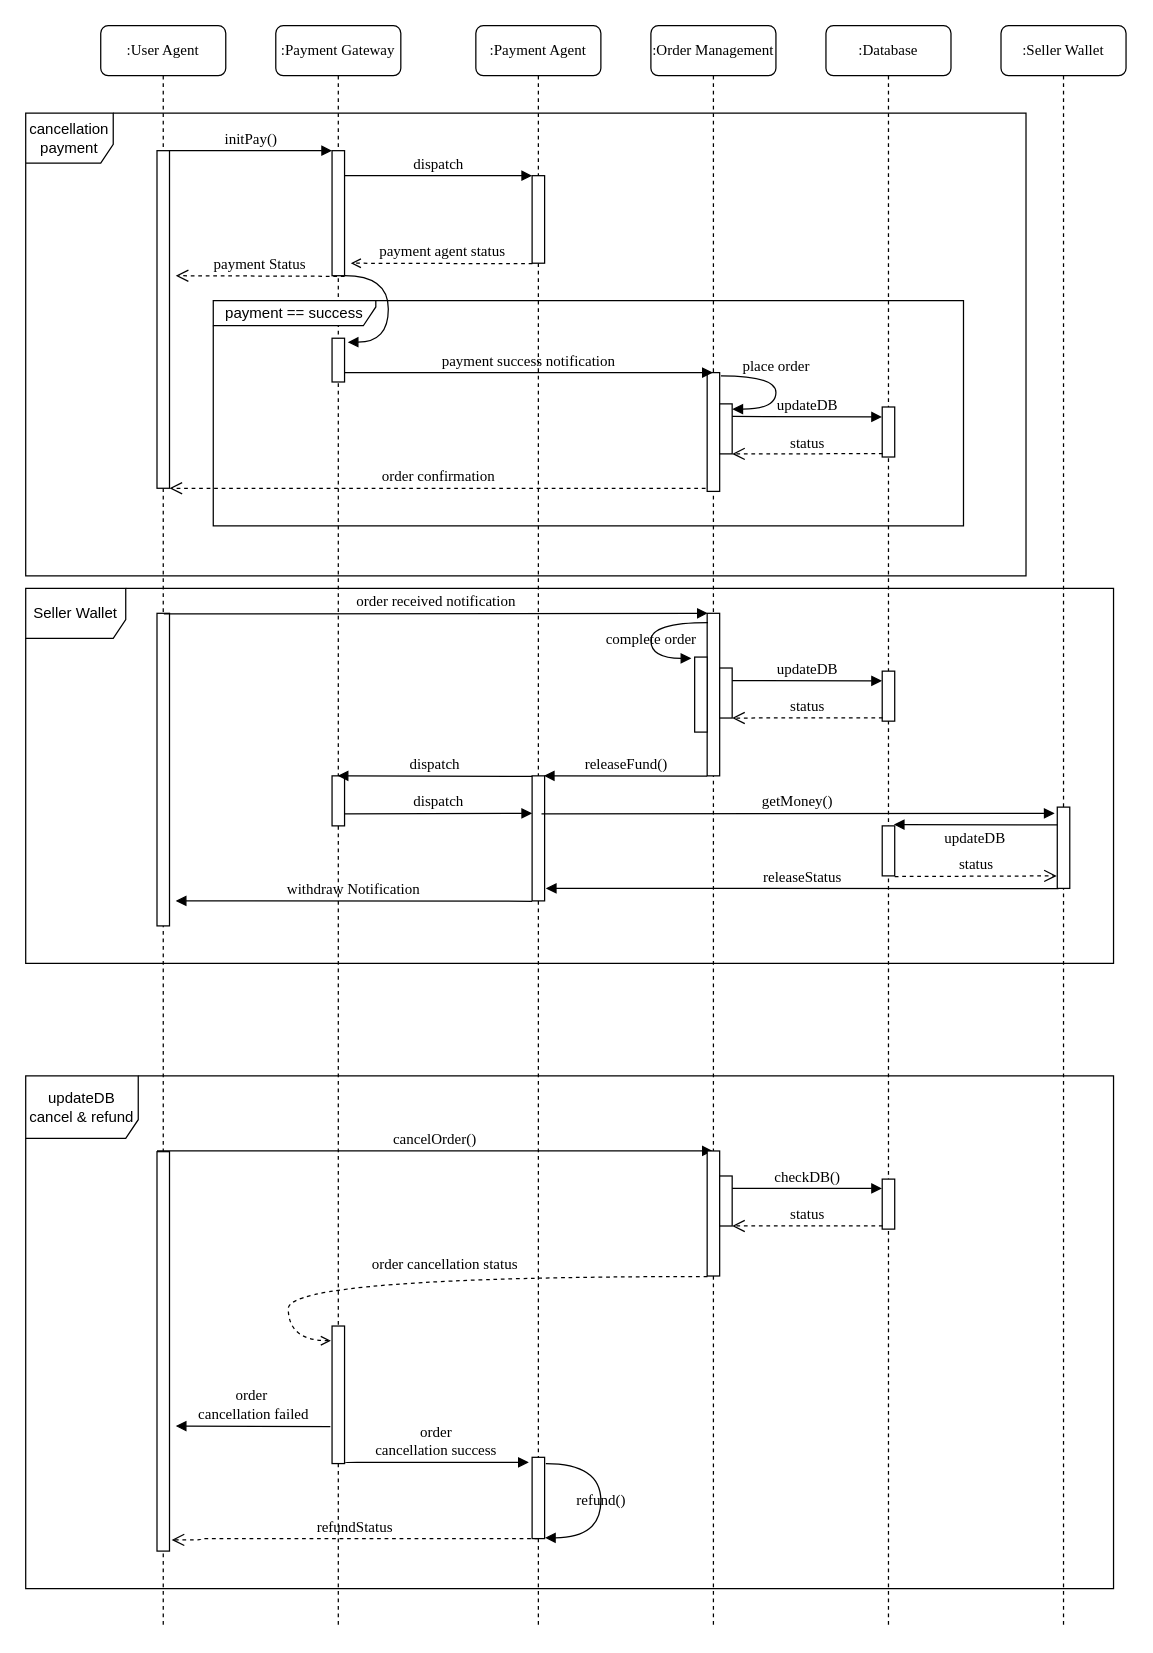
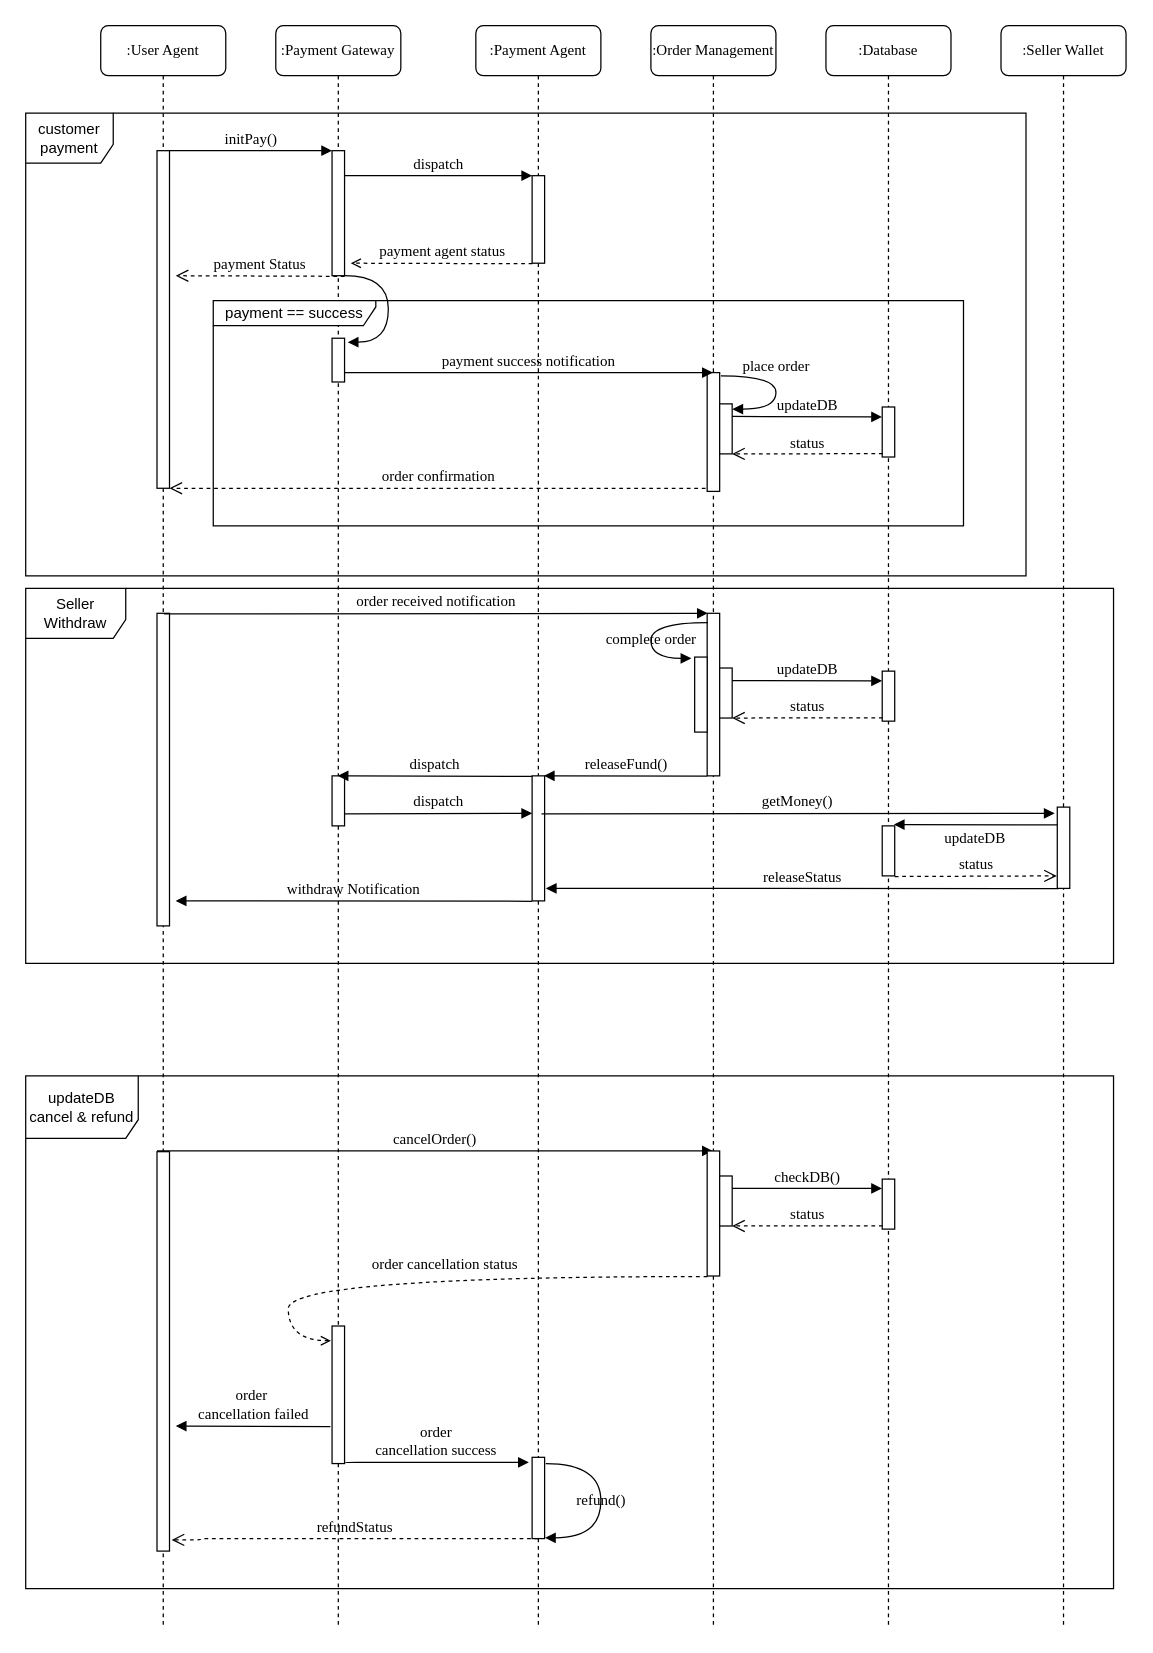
(69, 138) -> (69, 138)
(76, 613) -> (76, 613)
